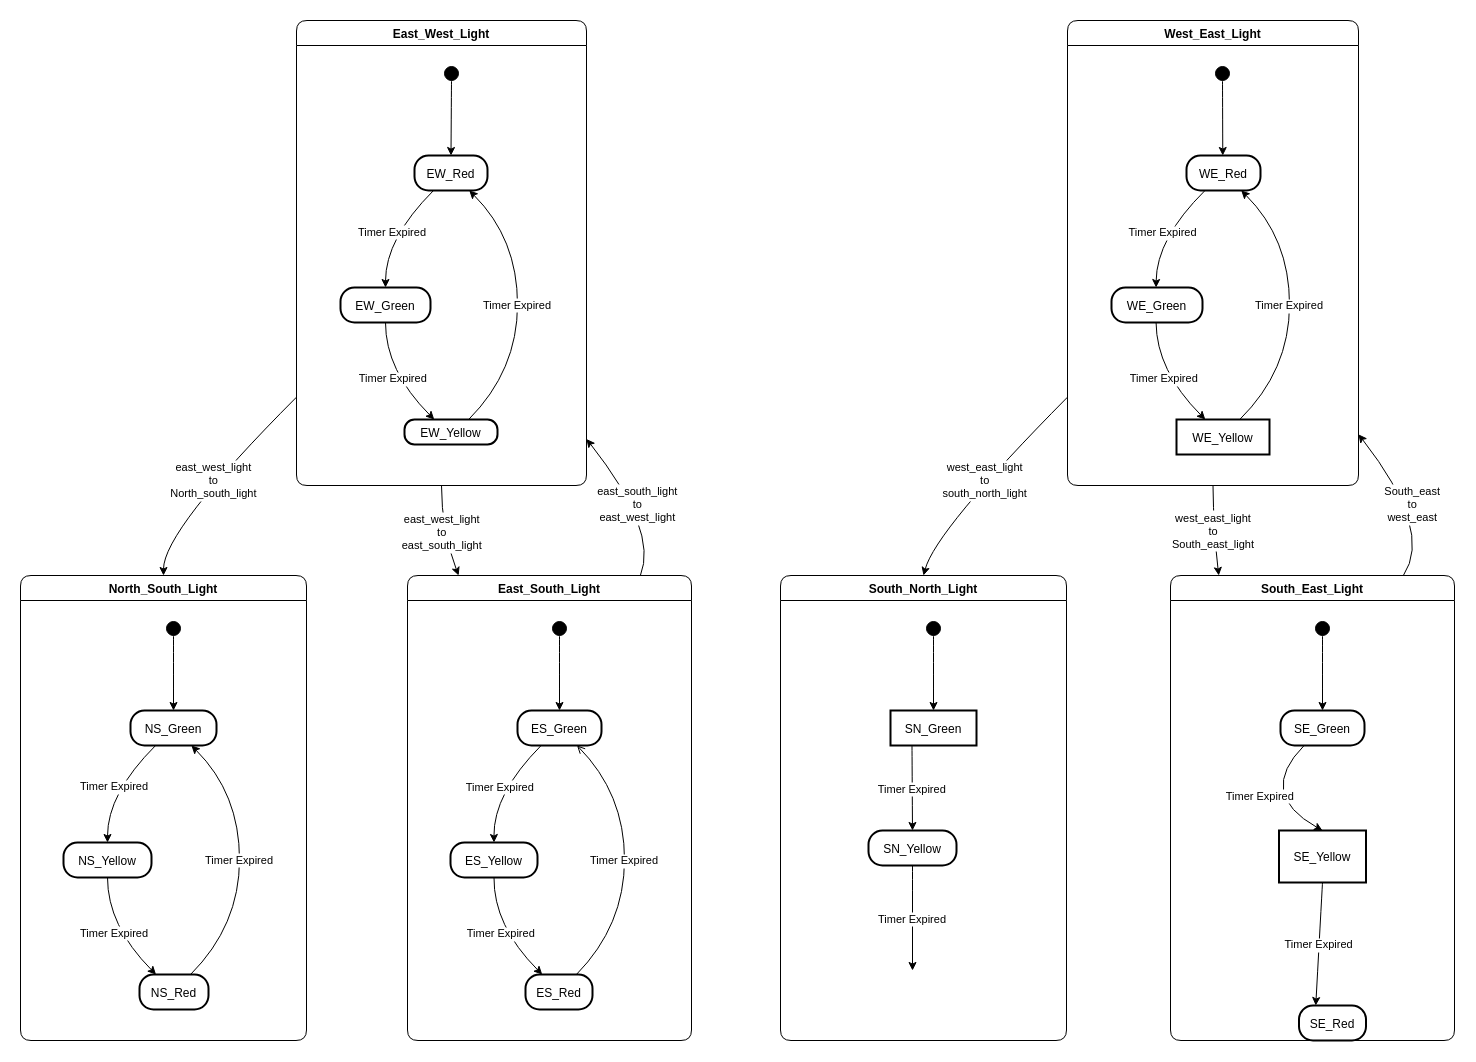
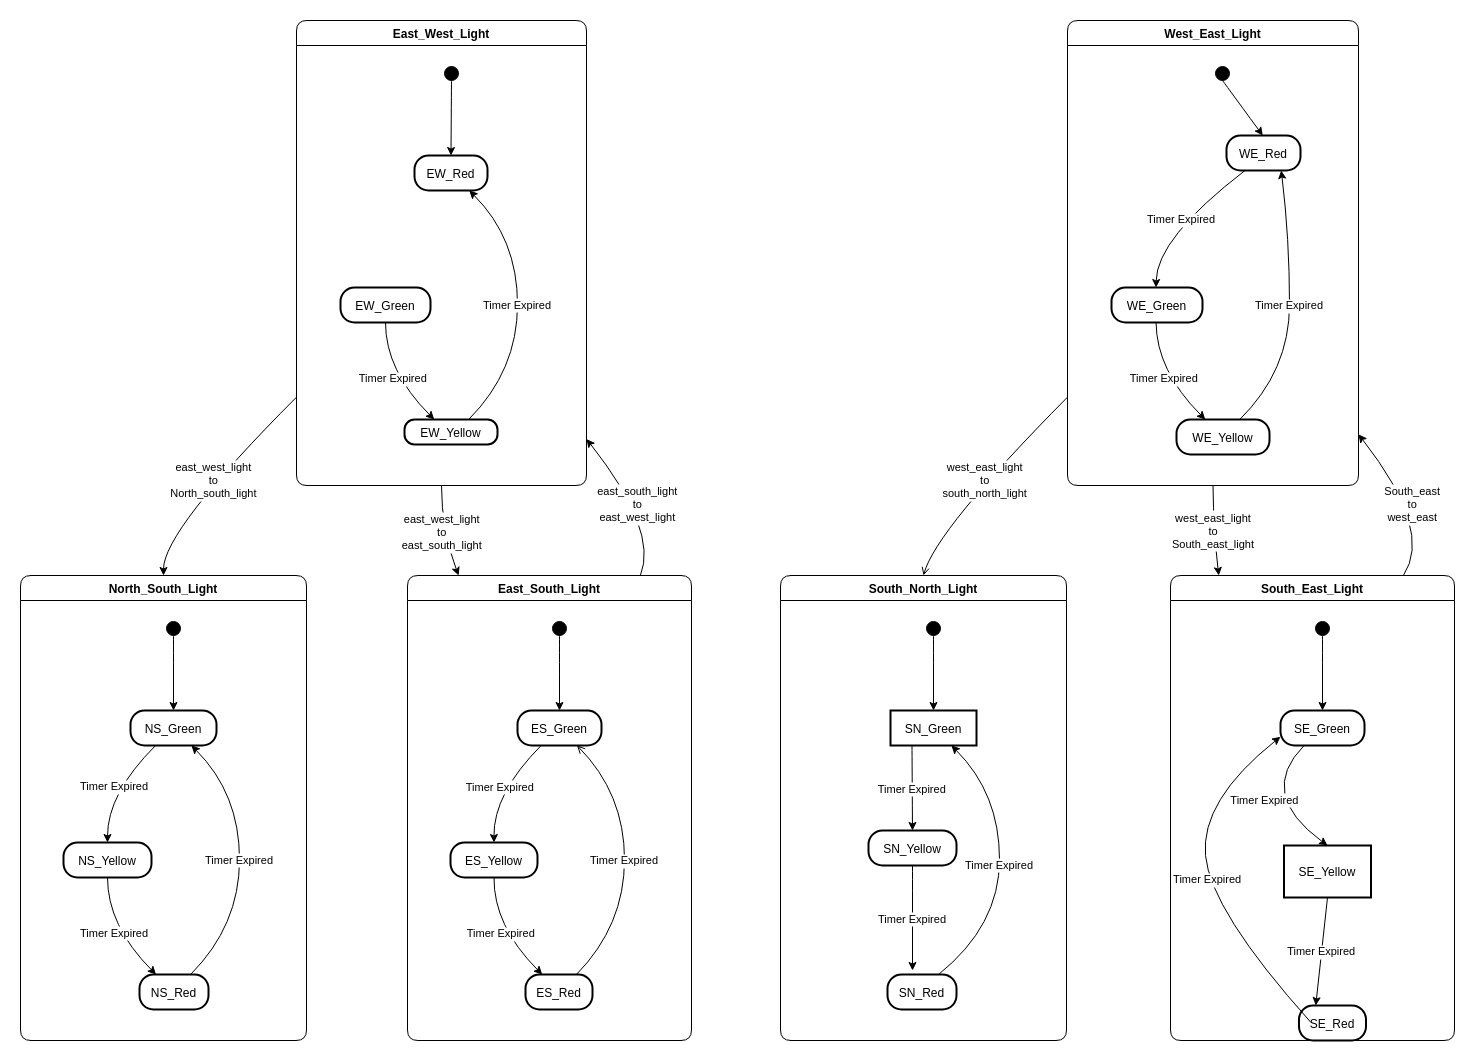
(1224, 173) -> (1264, 153)
(401, 231) -> none
(1223, 437) -> (1223, 437)
(946, 532) -> (945, 535)
(1323, 857) -> (1328, 872)
none -> (999, 868)
none -> (1213, 884)
none -> (922, 992)
